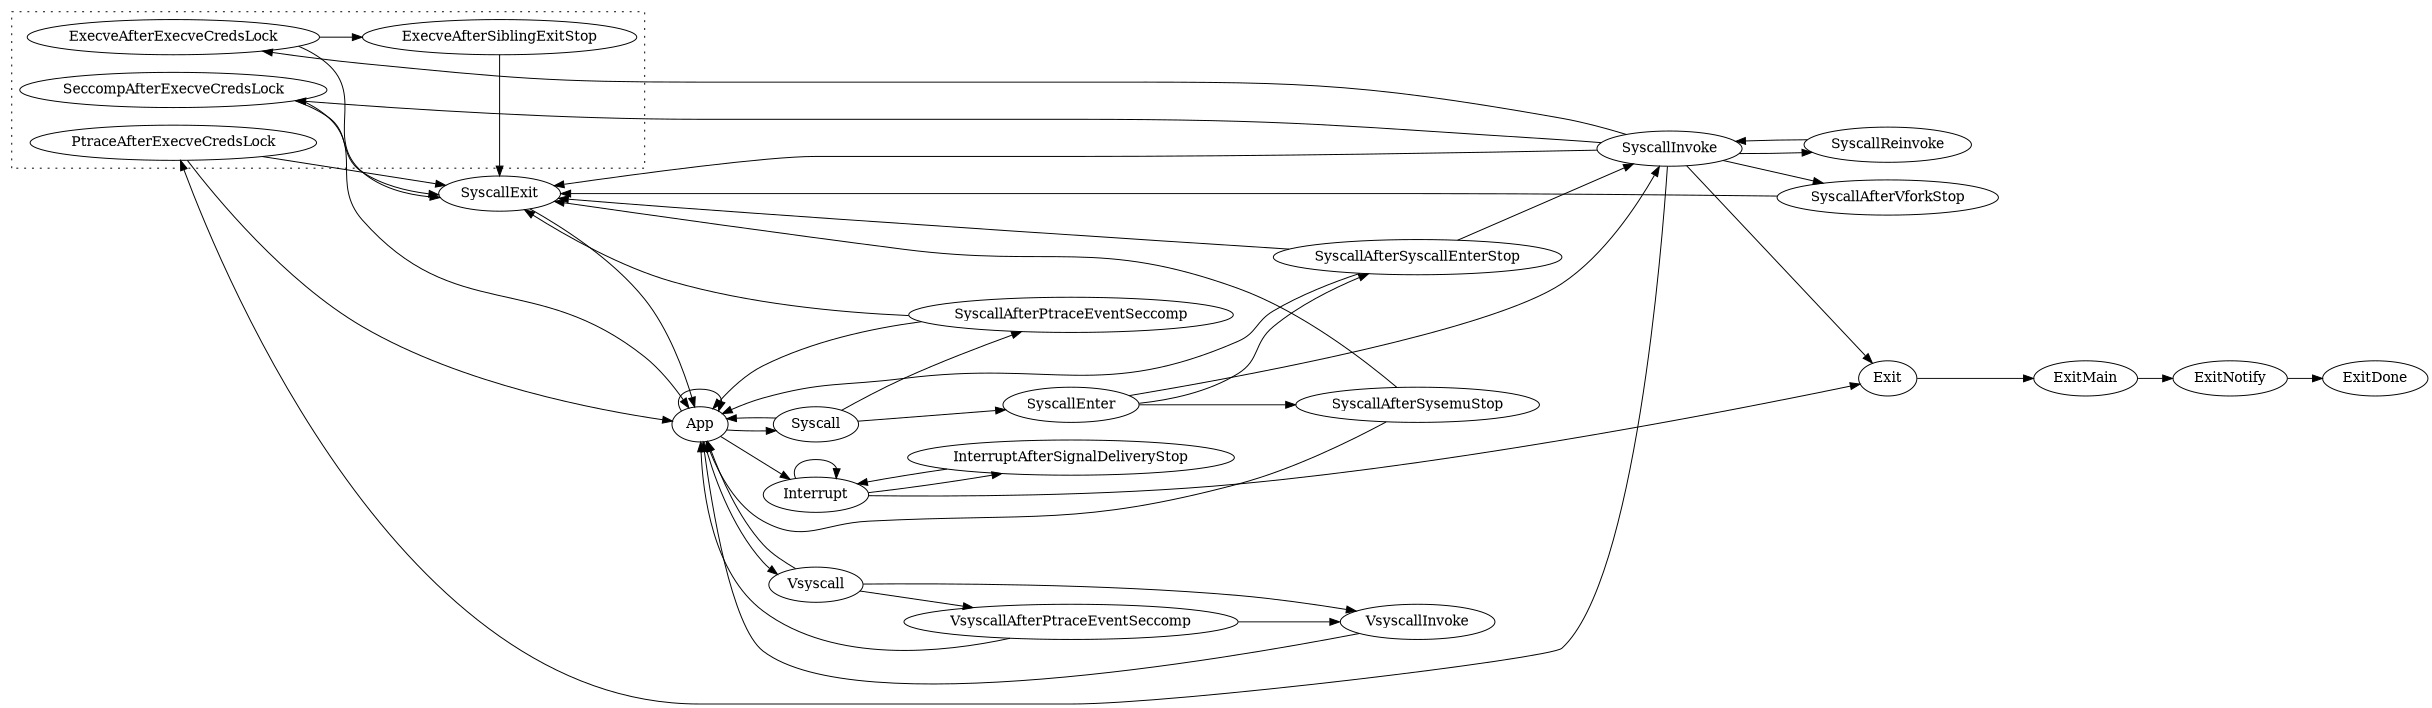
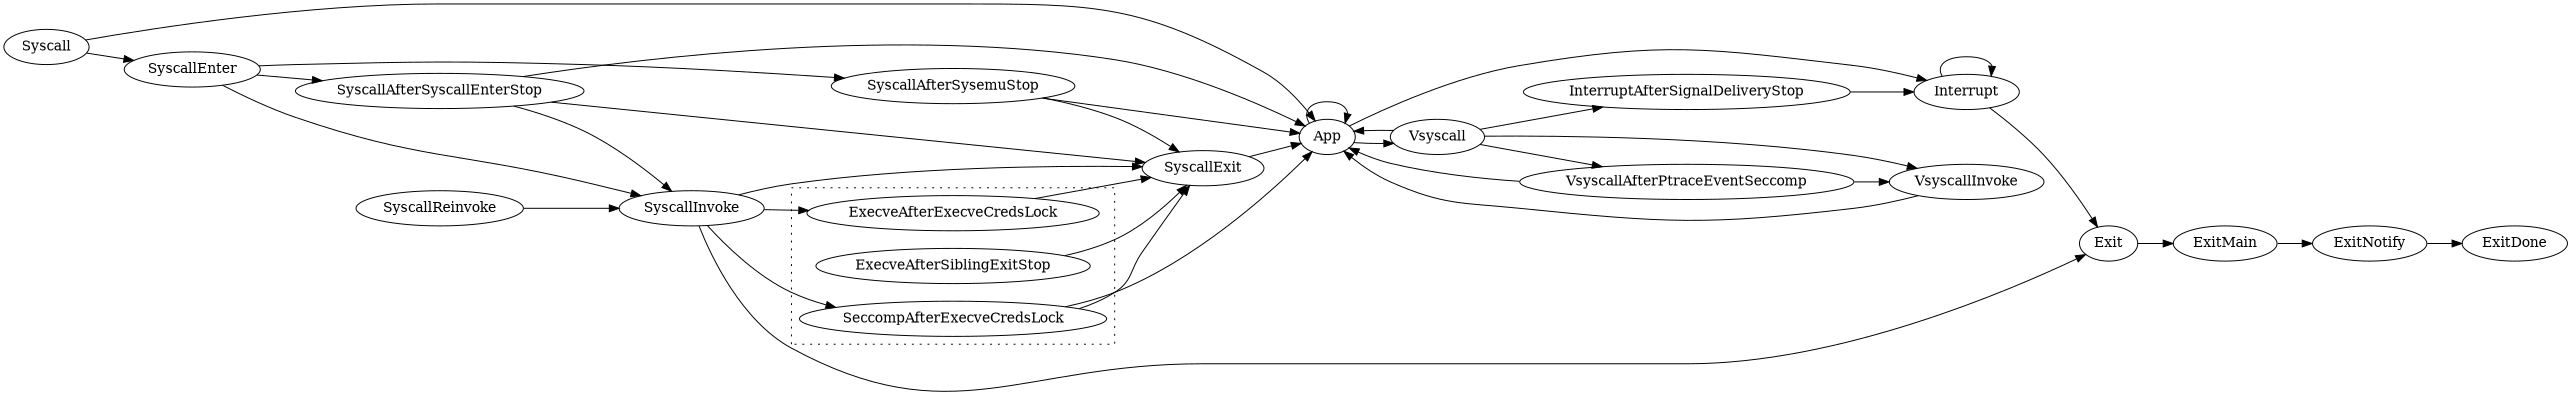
(336, 37) -> none
(173, 143) -> none
(1771, 153) -> none
(1888, 198) -> none
(1071, 315) -> none
(746, 431) -> none
(930, 485) -> (1536, 119)
